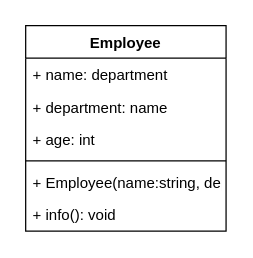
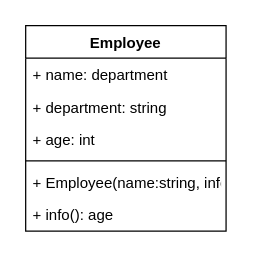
(102, 108) -> (109, 108)
(198, 183) -> (196, 183)
(82, 215) -> (79, 215)
